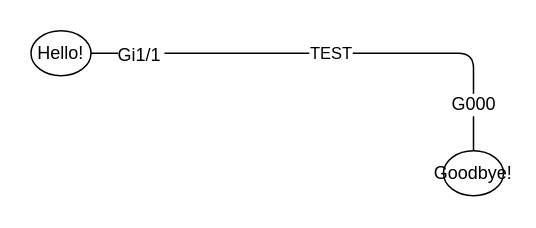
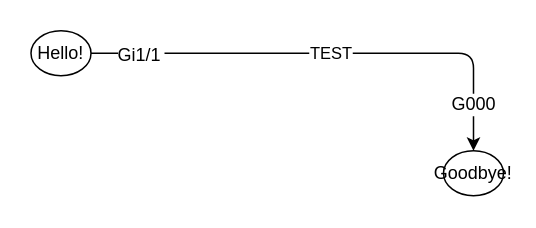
(473, 143) -> (473, 139)
